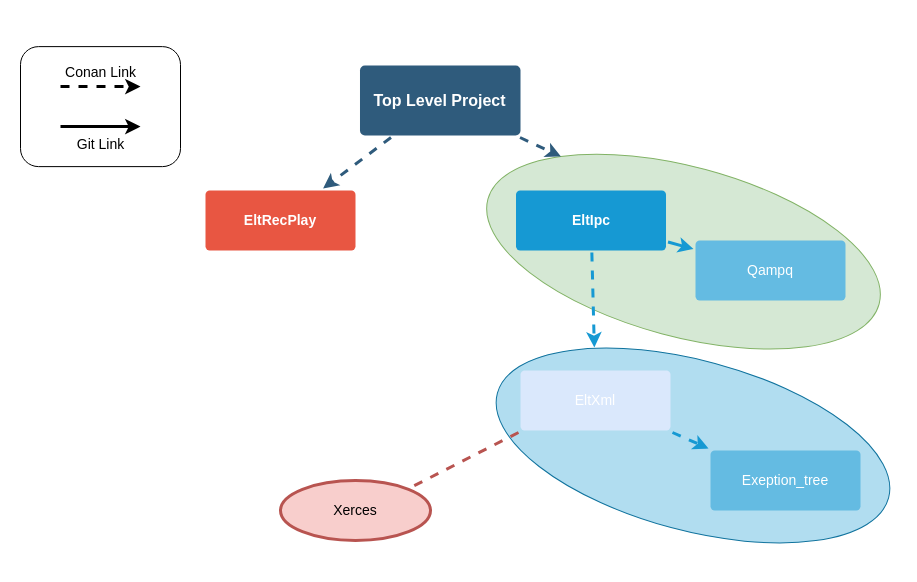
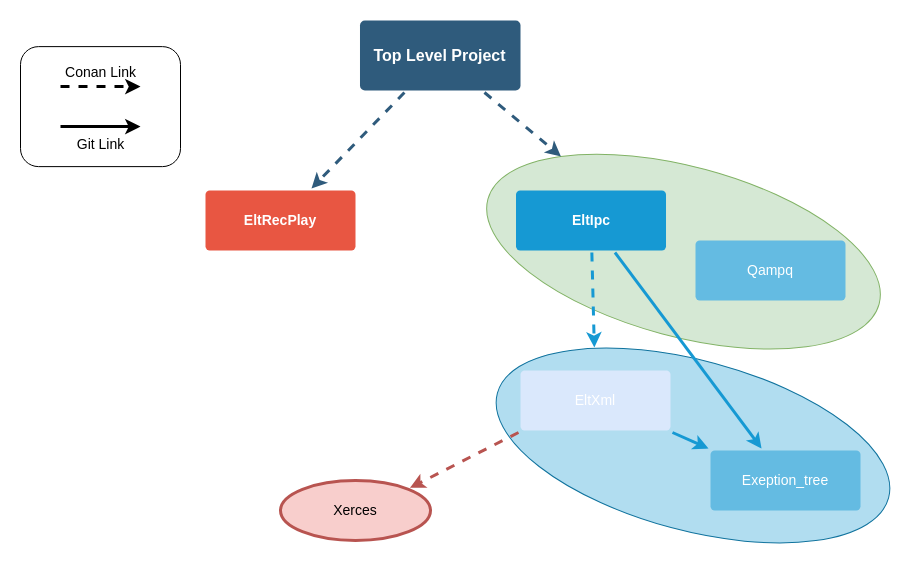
(440, 101) -> (440, 56)
(676, 244) -> (685, 346)
(689, 440) -> (689, 440)
(416, 485) -> (421, 482)
